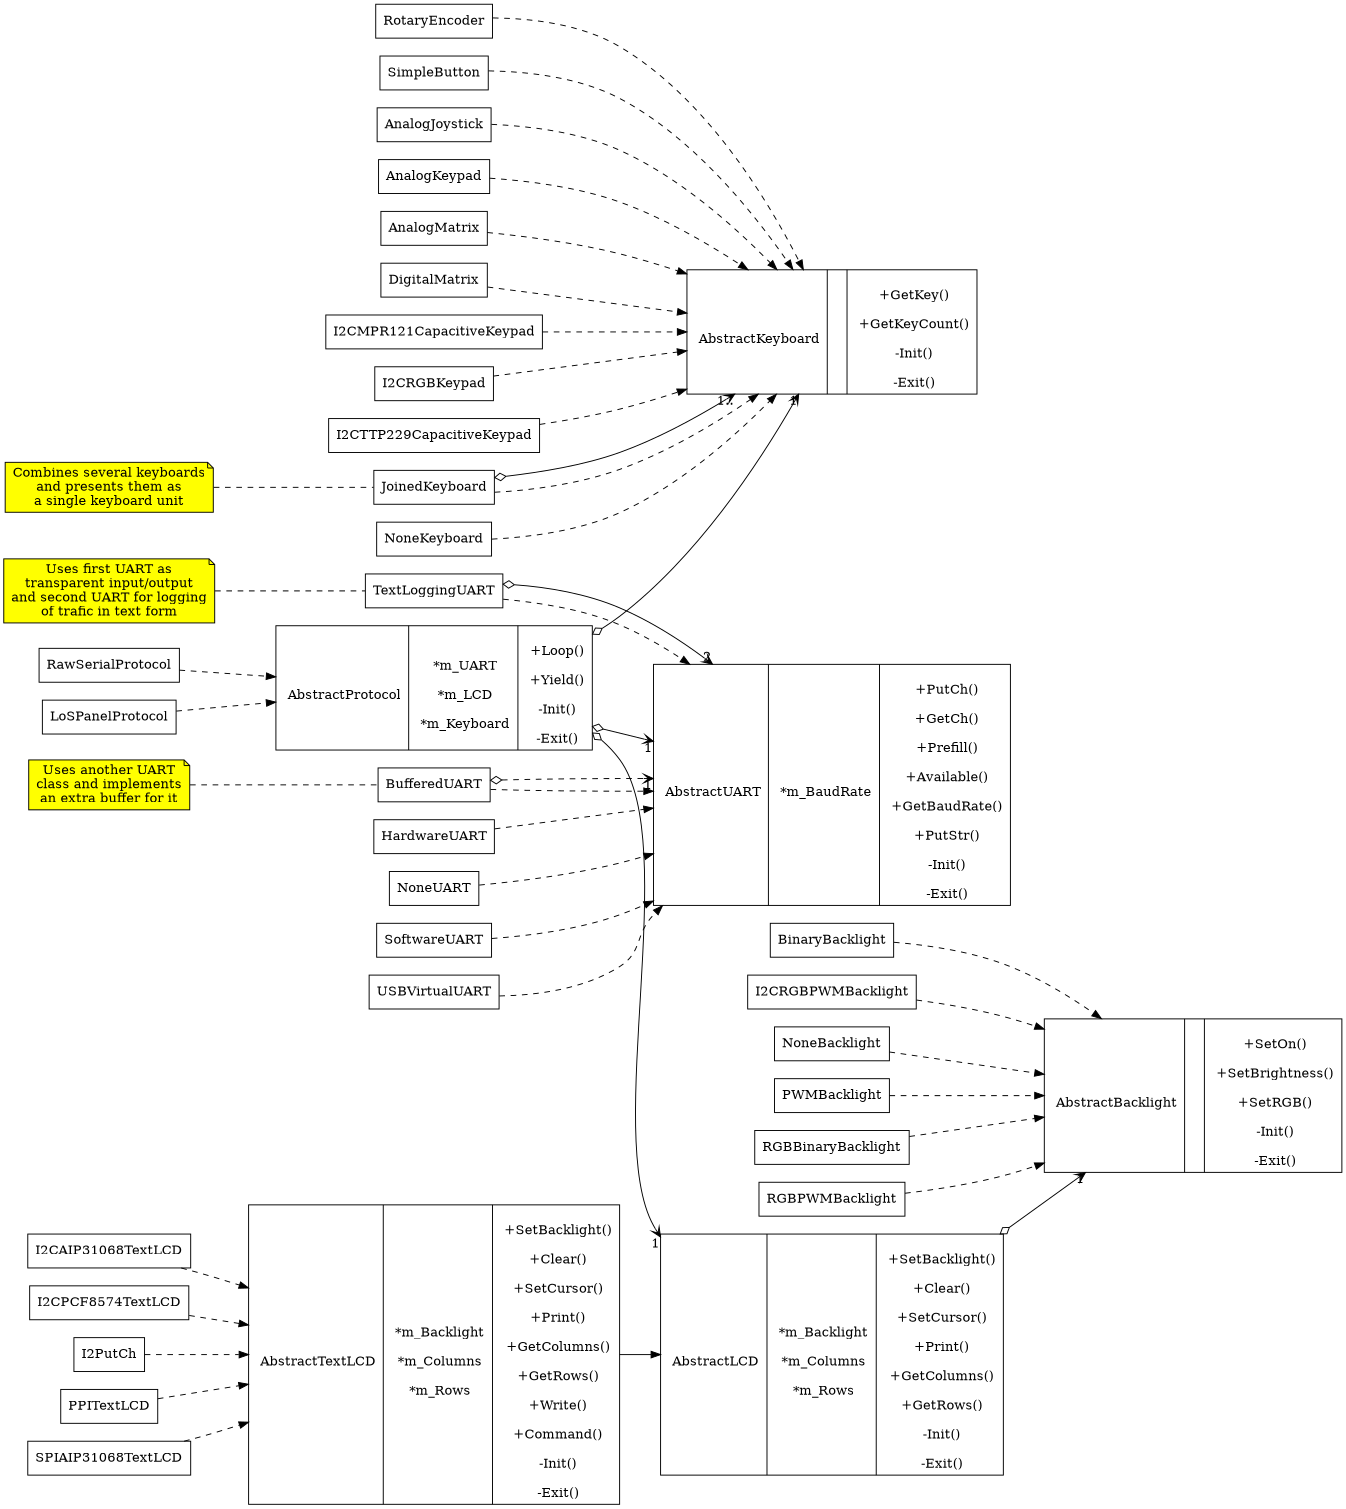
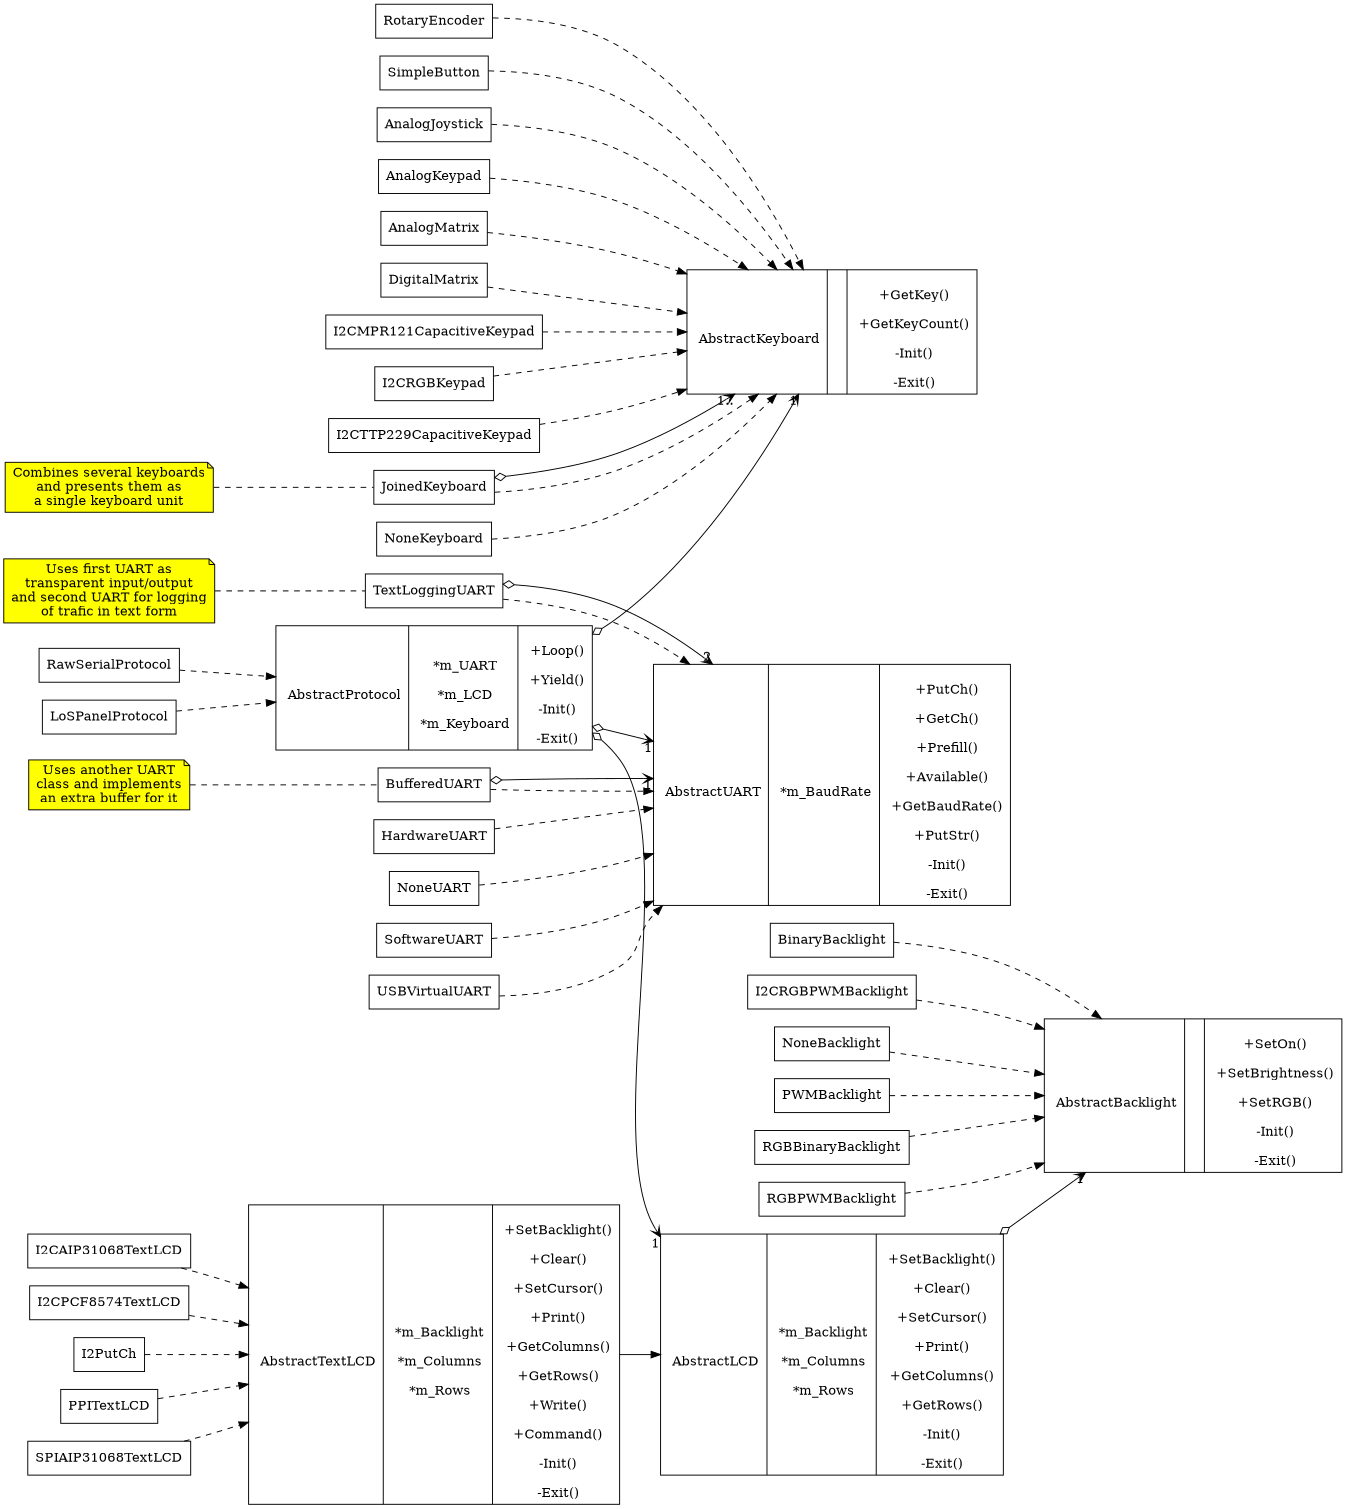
(573, 779) -> (573, 779)
